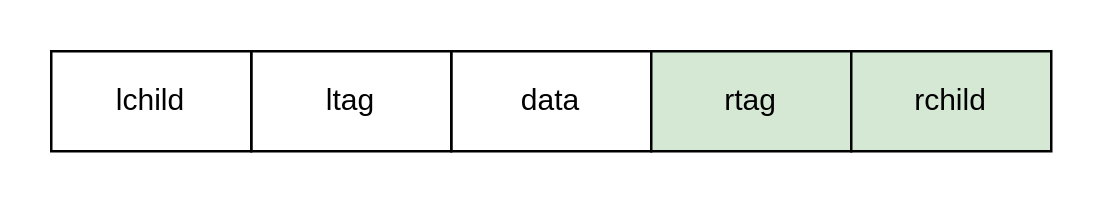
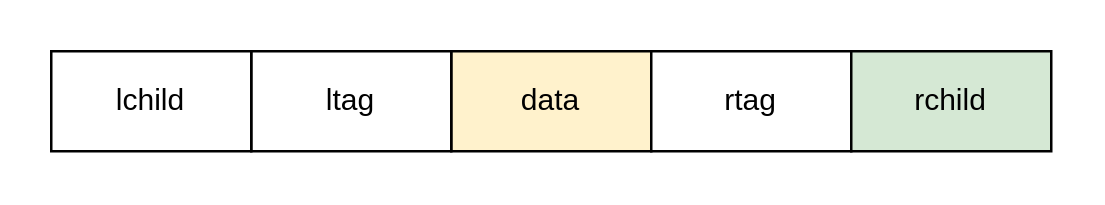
(551, 101) -> (551, 101)
(751, 101) -> (751, 101)
